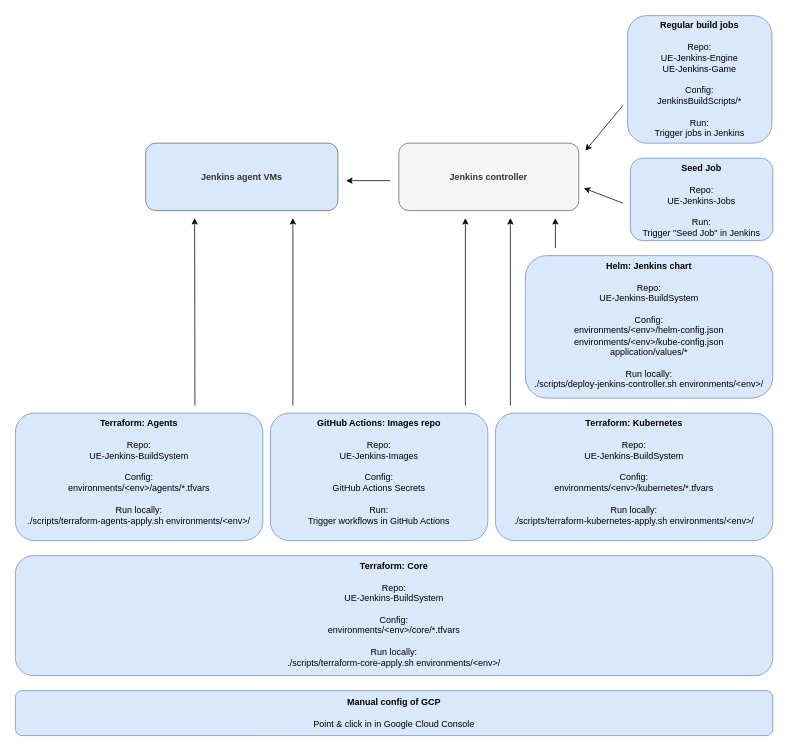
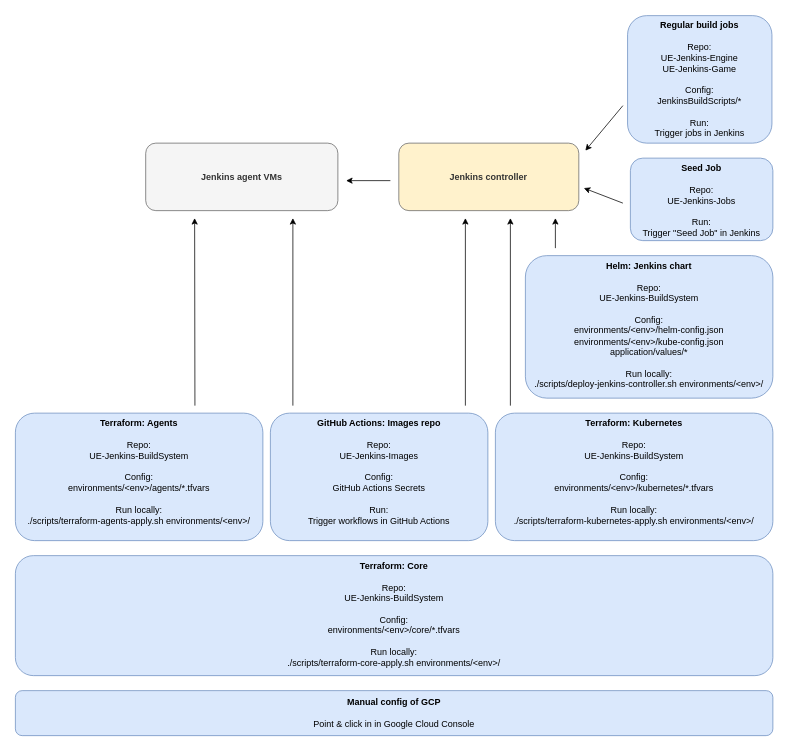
(242, 177) -> (242, 177)
(489, 177) -> (489, 177)
